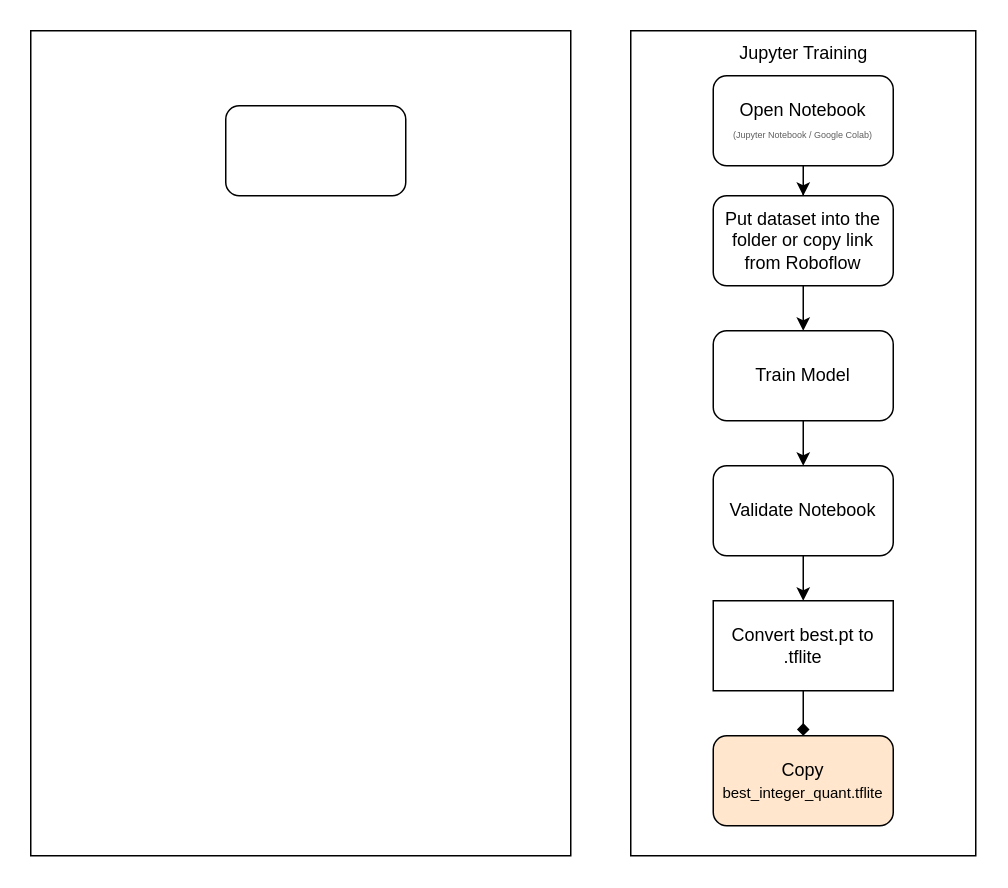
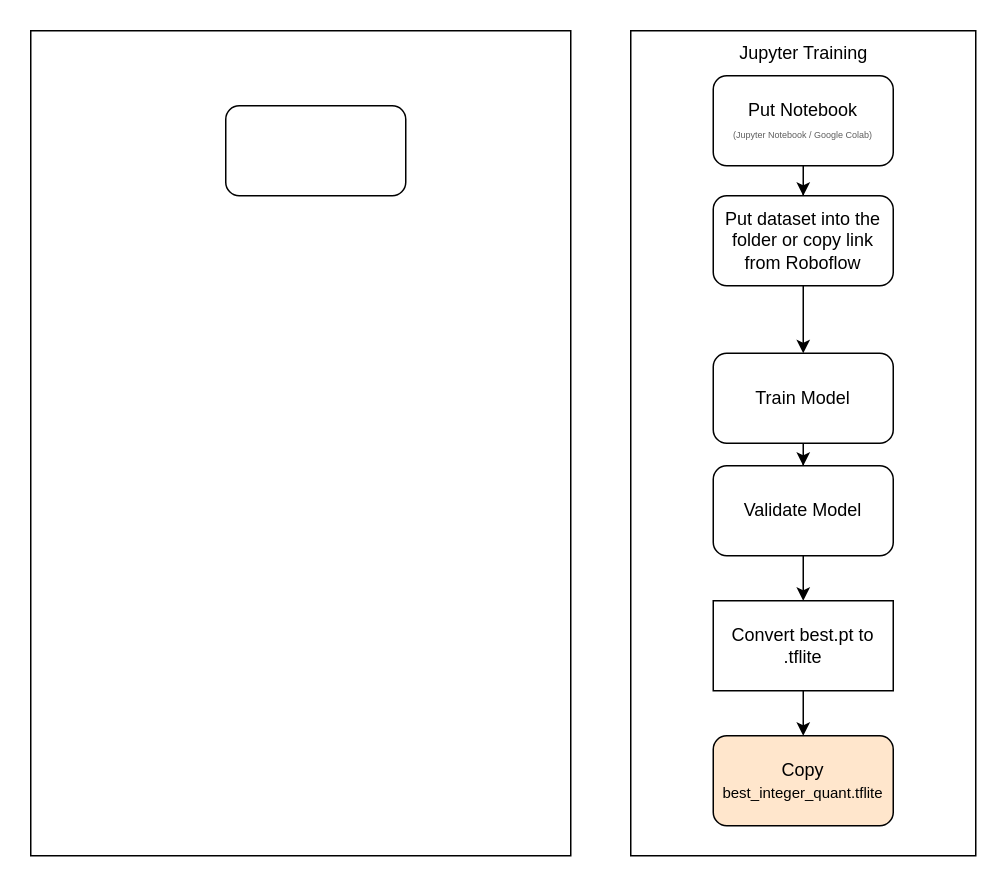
(803, 121) -> (803, 121)
(803, 376) -> (803, 398)
(803, 511) -> (803, 511)
(803, 723) -> (803, 724)
